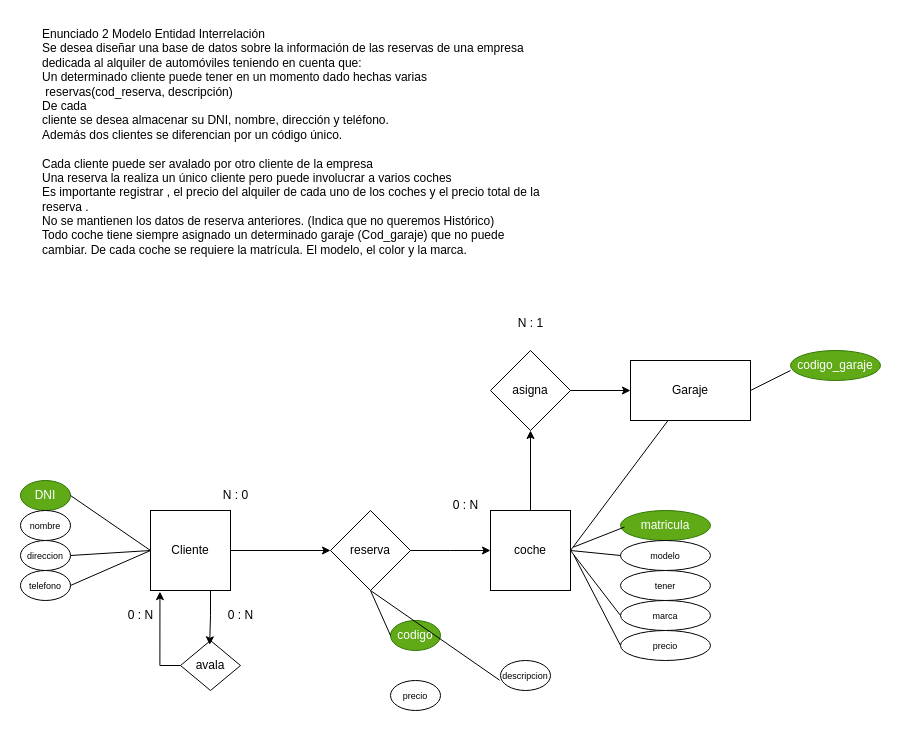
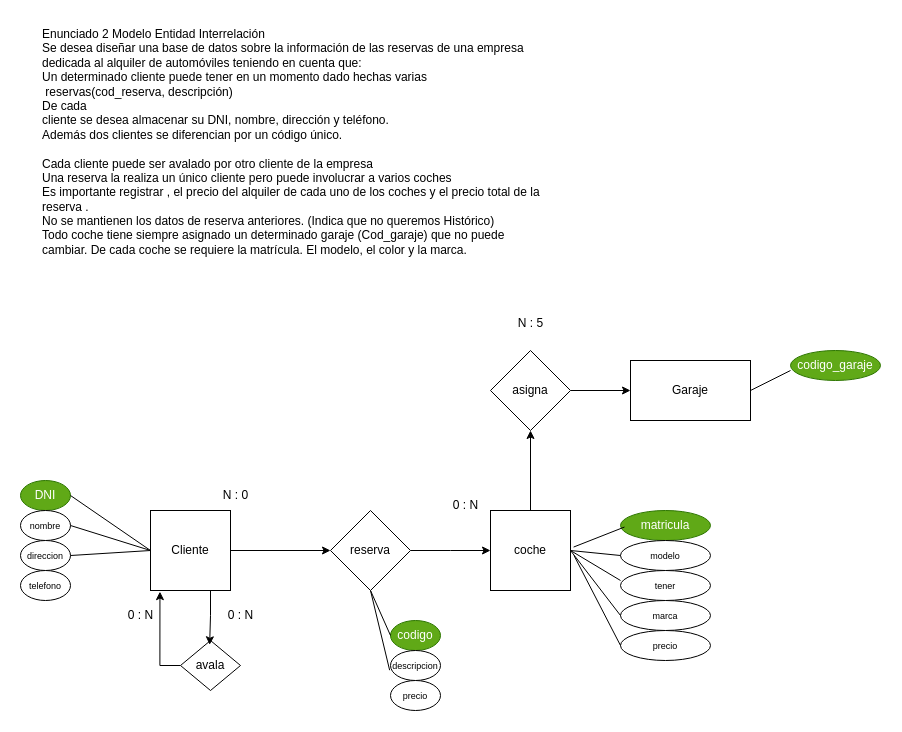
(531, 324) -> (531, 324)
(620, 485) -> (597, 567)
none -> (107, 537)
(109, 569) -> none
(526, 676) -> (416, 666)
